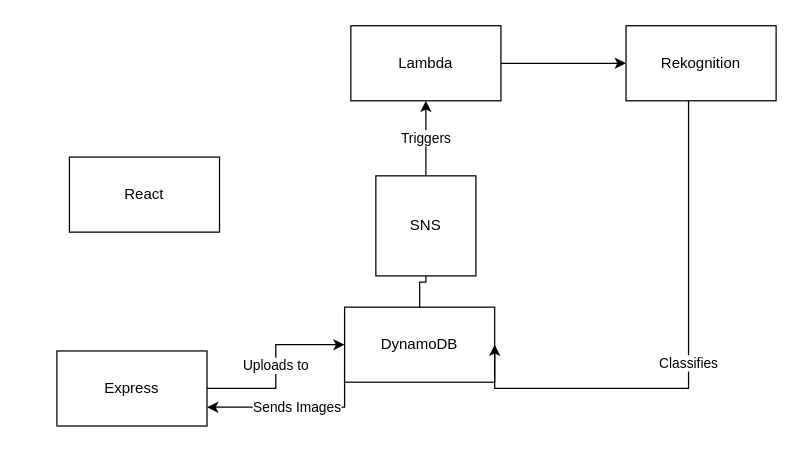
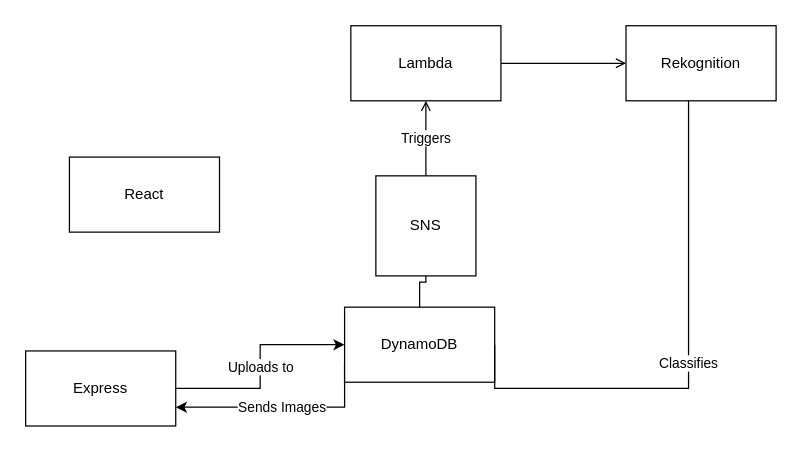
(616, 63) -> (618, 63)
(426, 111) -> (426, 108)
(494, 354) -> (494, 350)
(132, 388) -> (101, 388)
